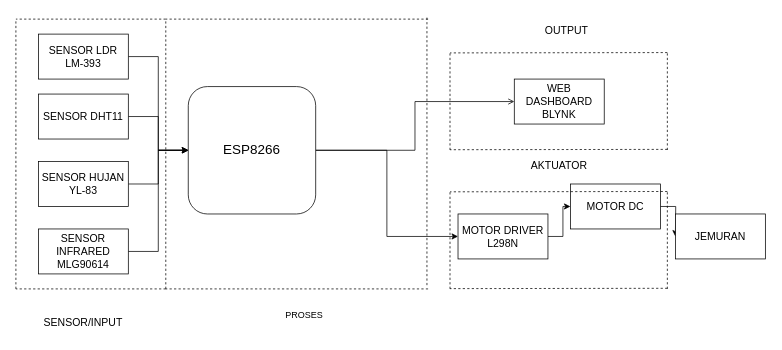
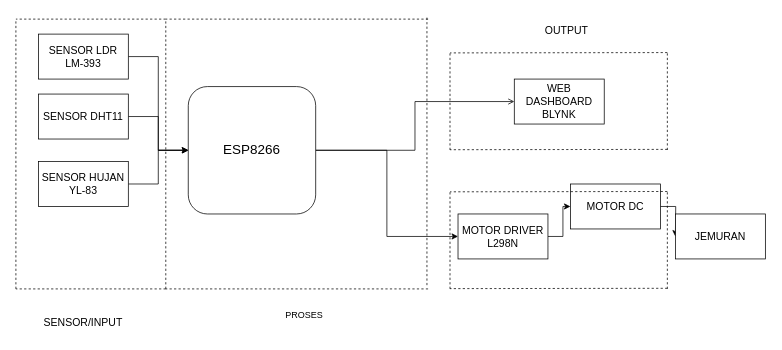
(559, 165) -> none
(158, 234) -> none
(83, 252) -> none
